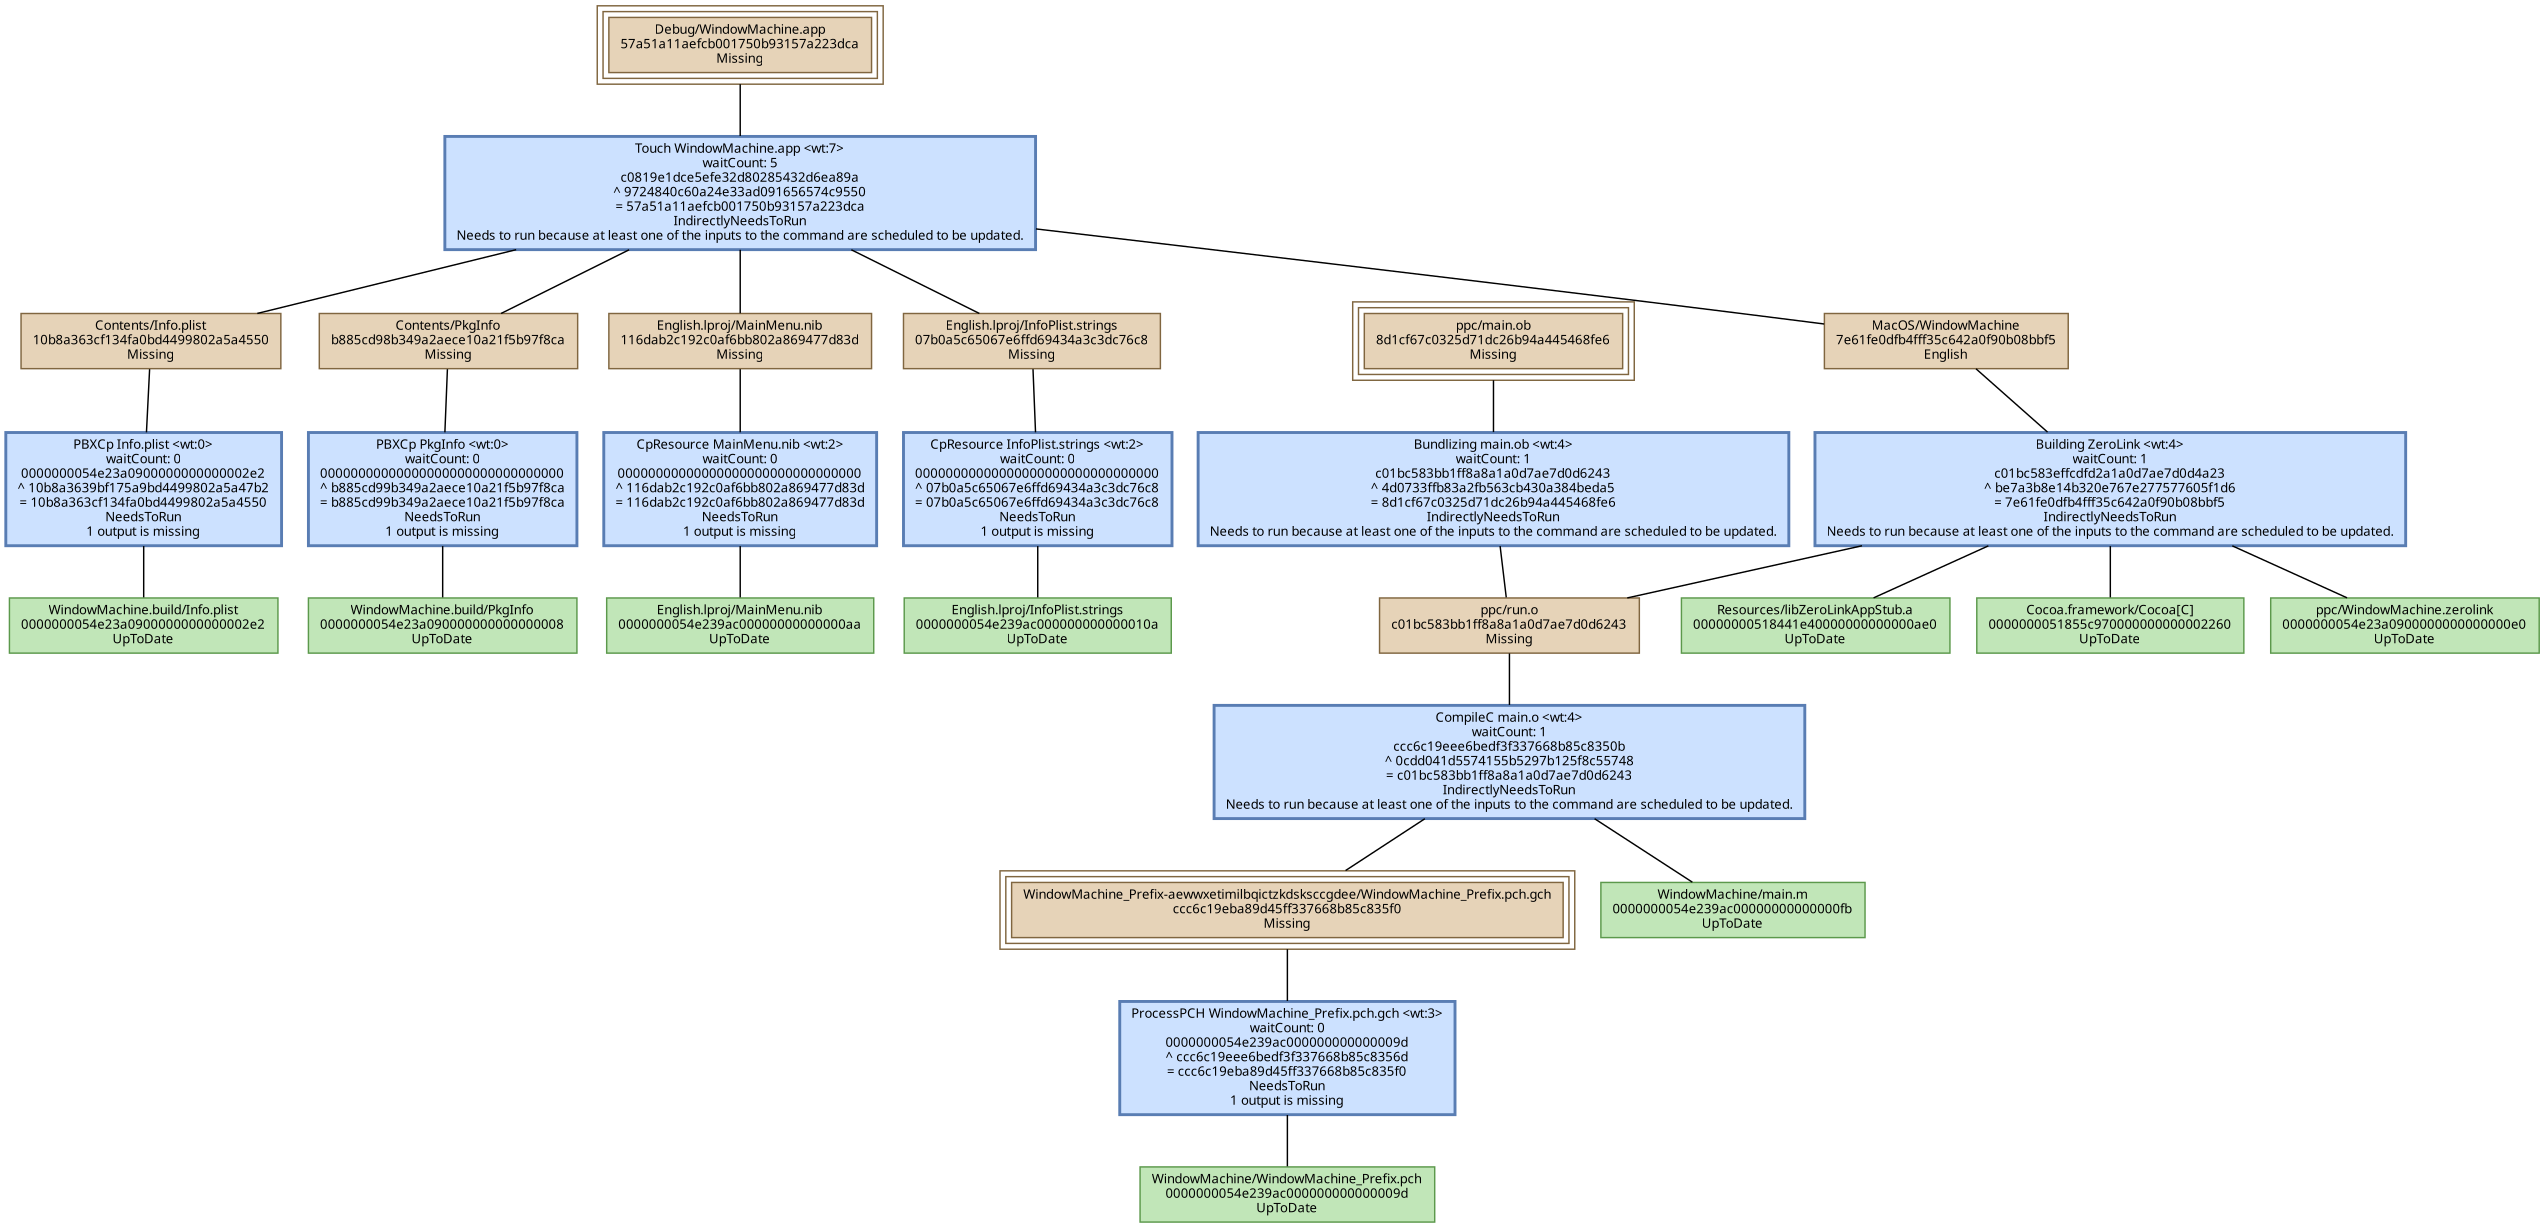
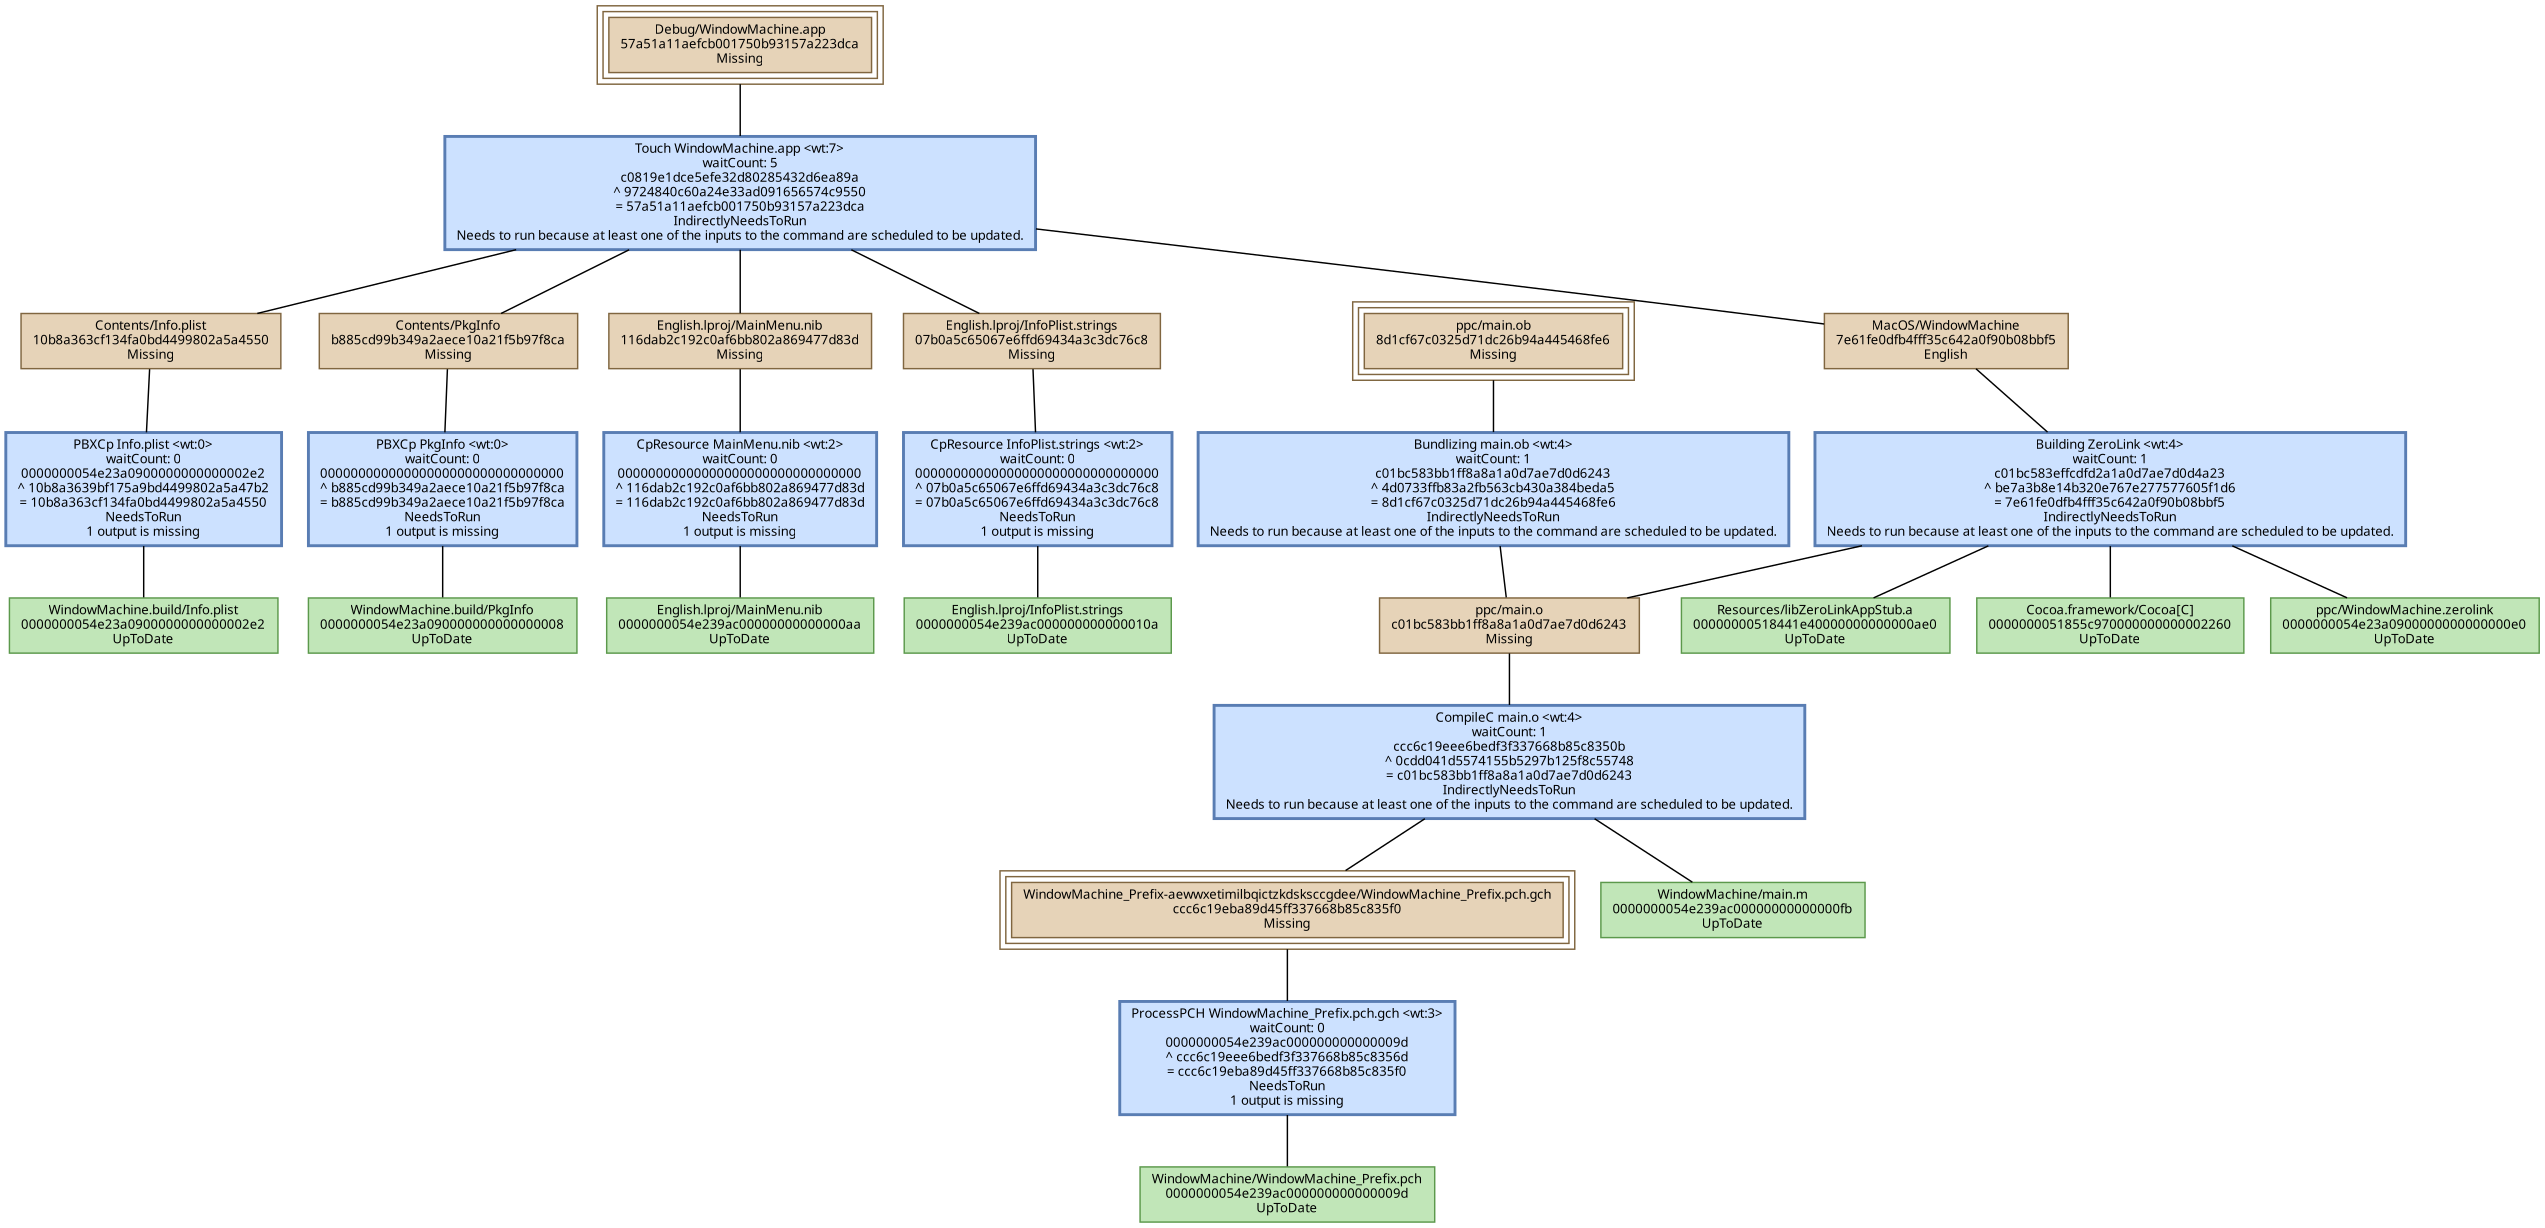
(448, 341) -> (448, 341)
(1509, 626) -> (1509, 626)
